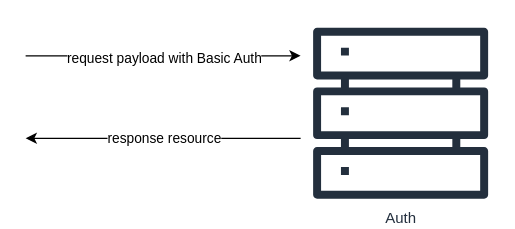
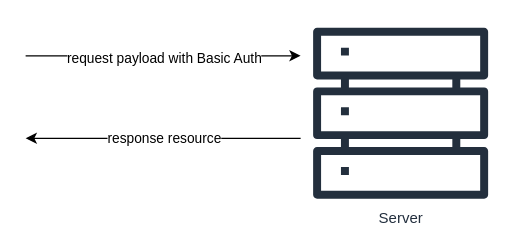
(401, 218) -> (401, 218)
